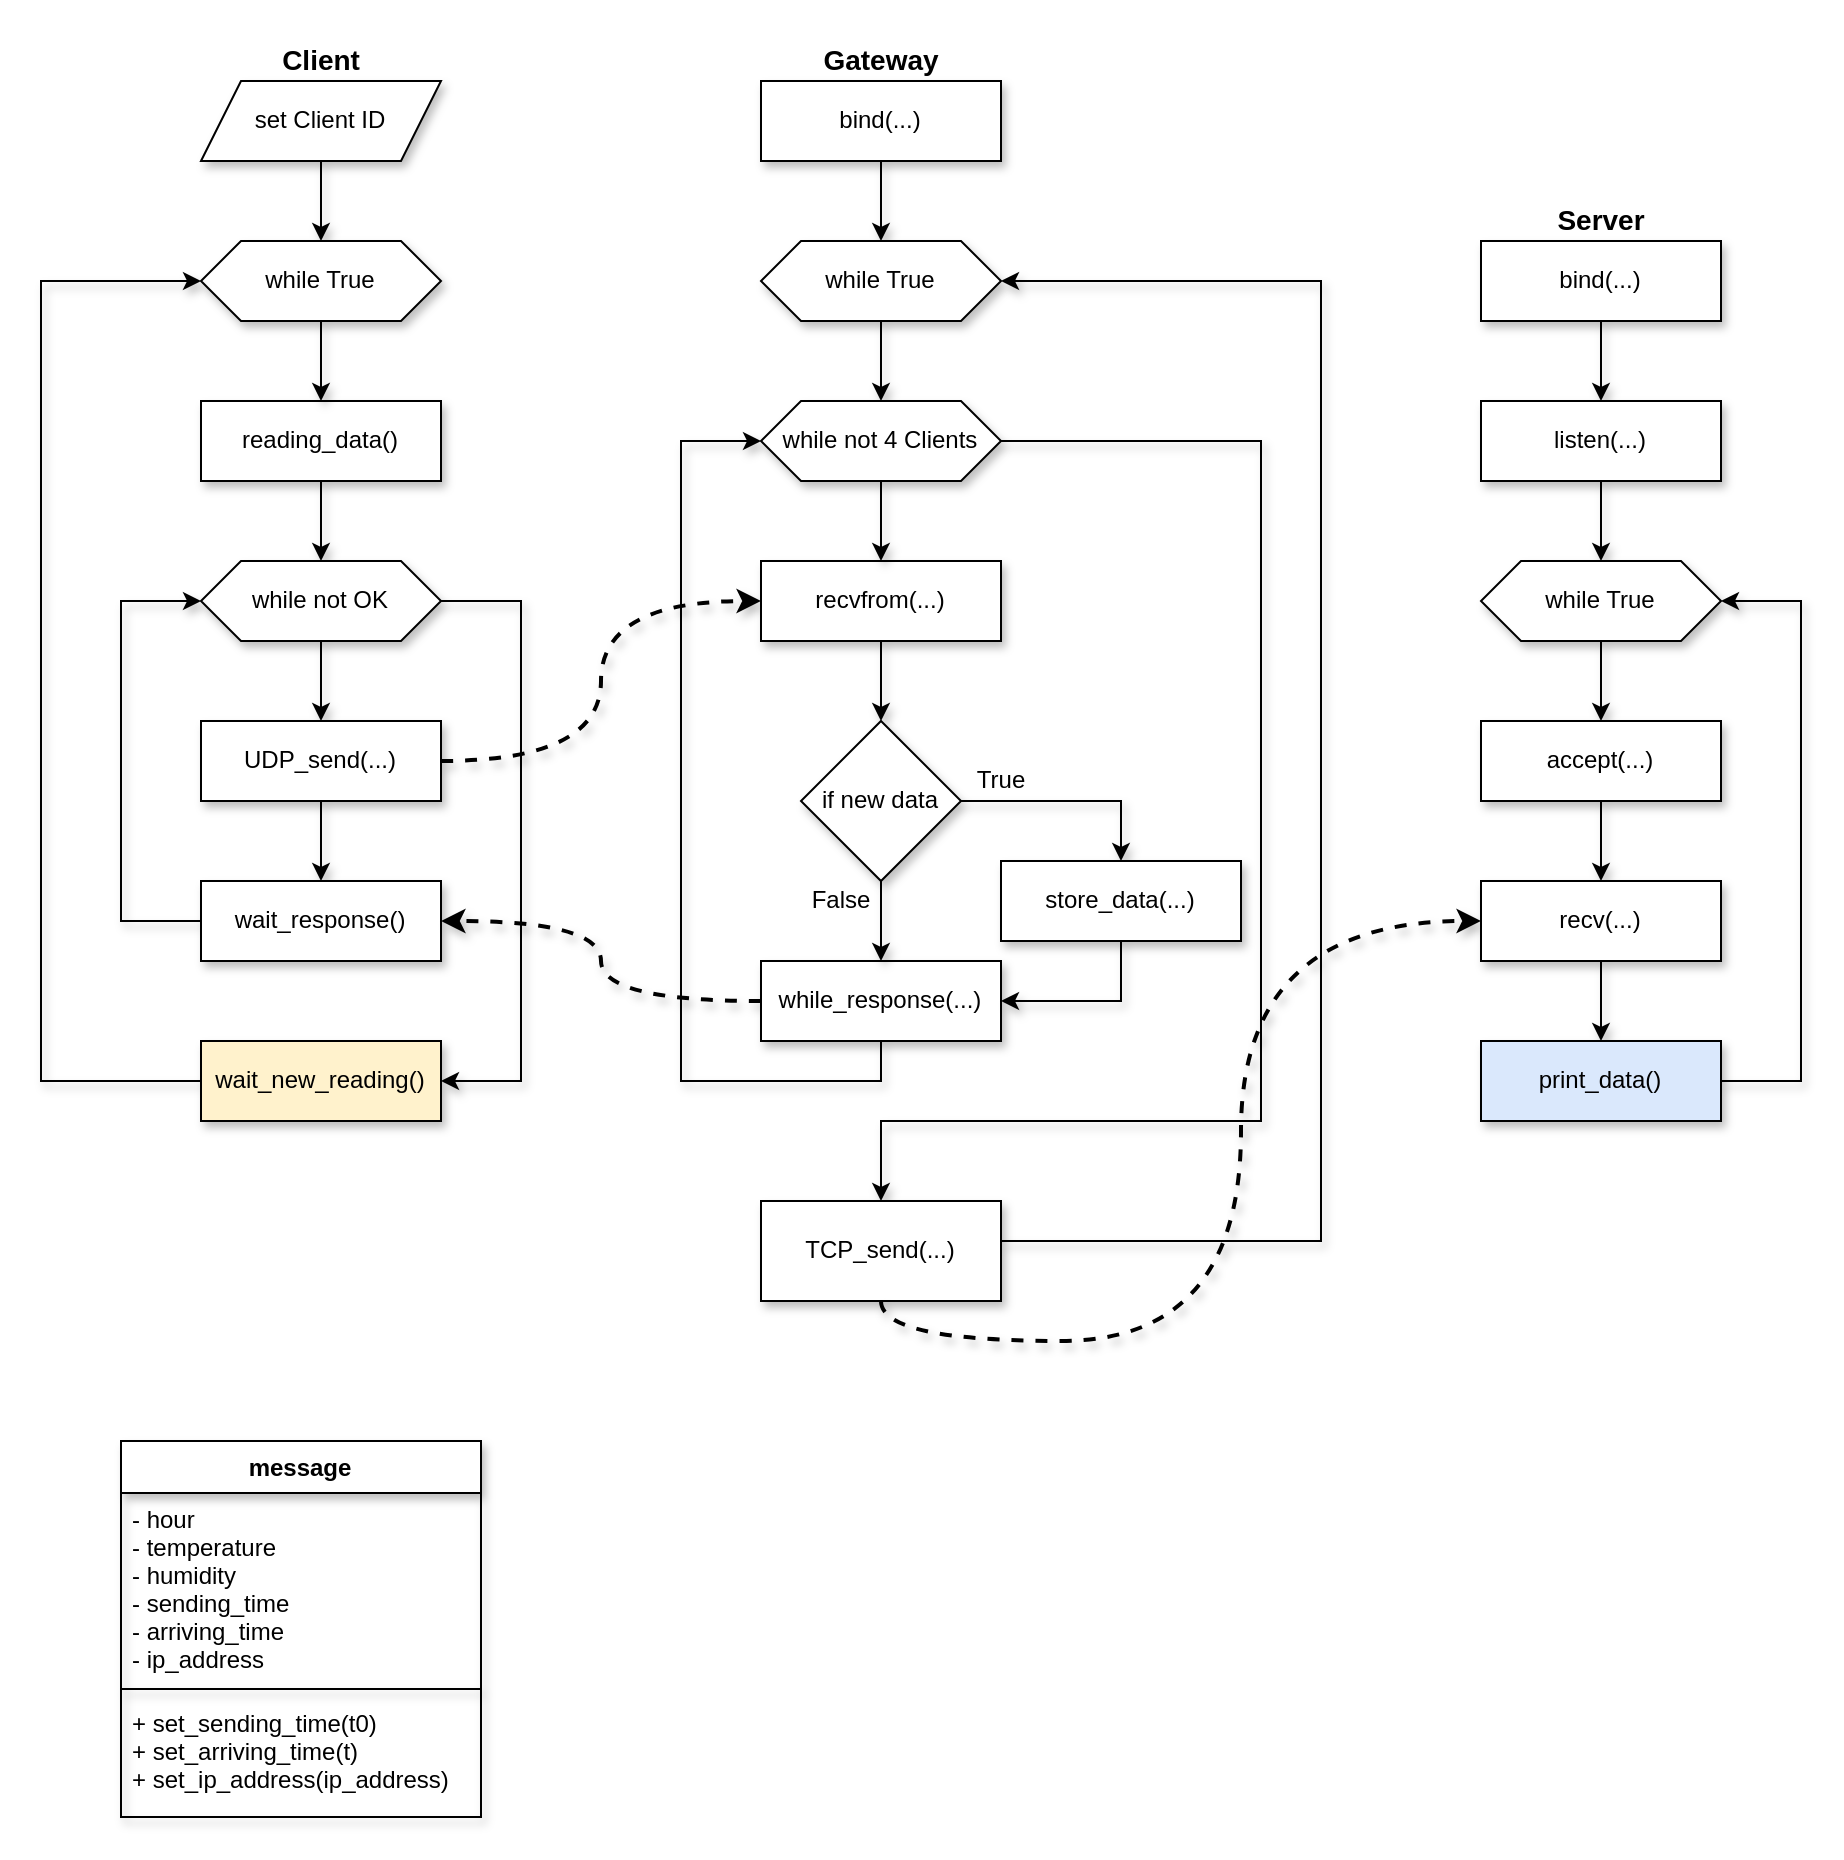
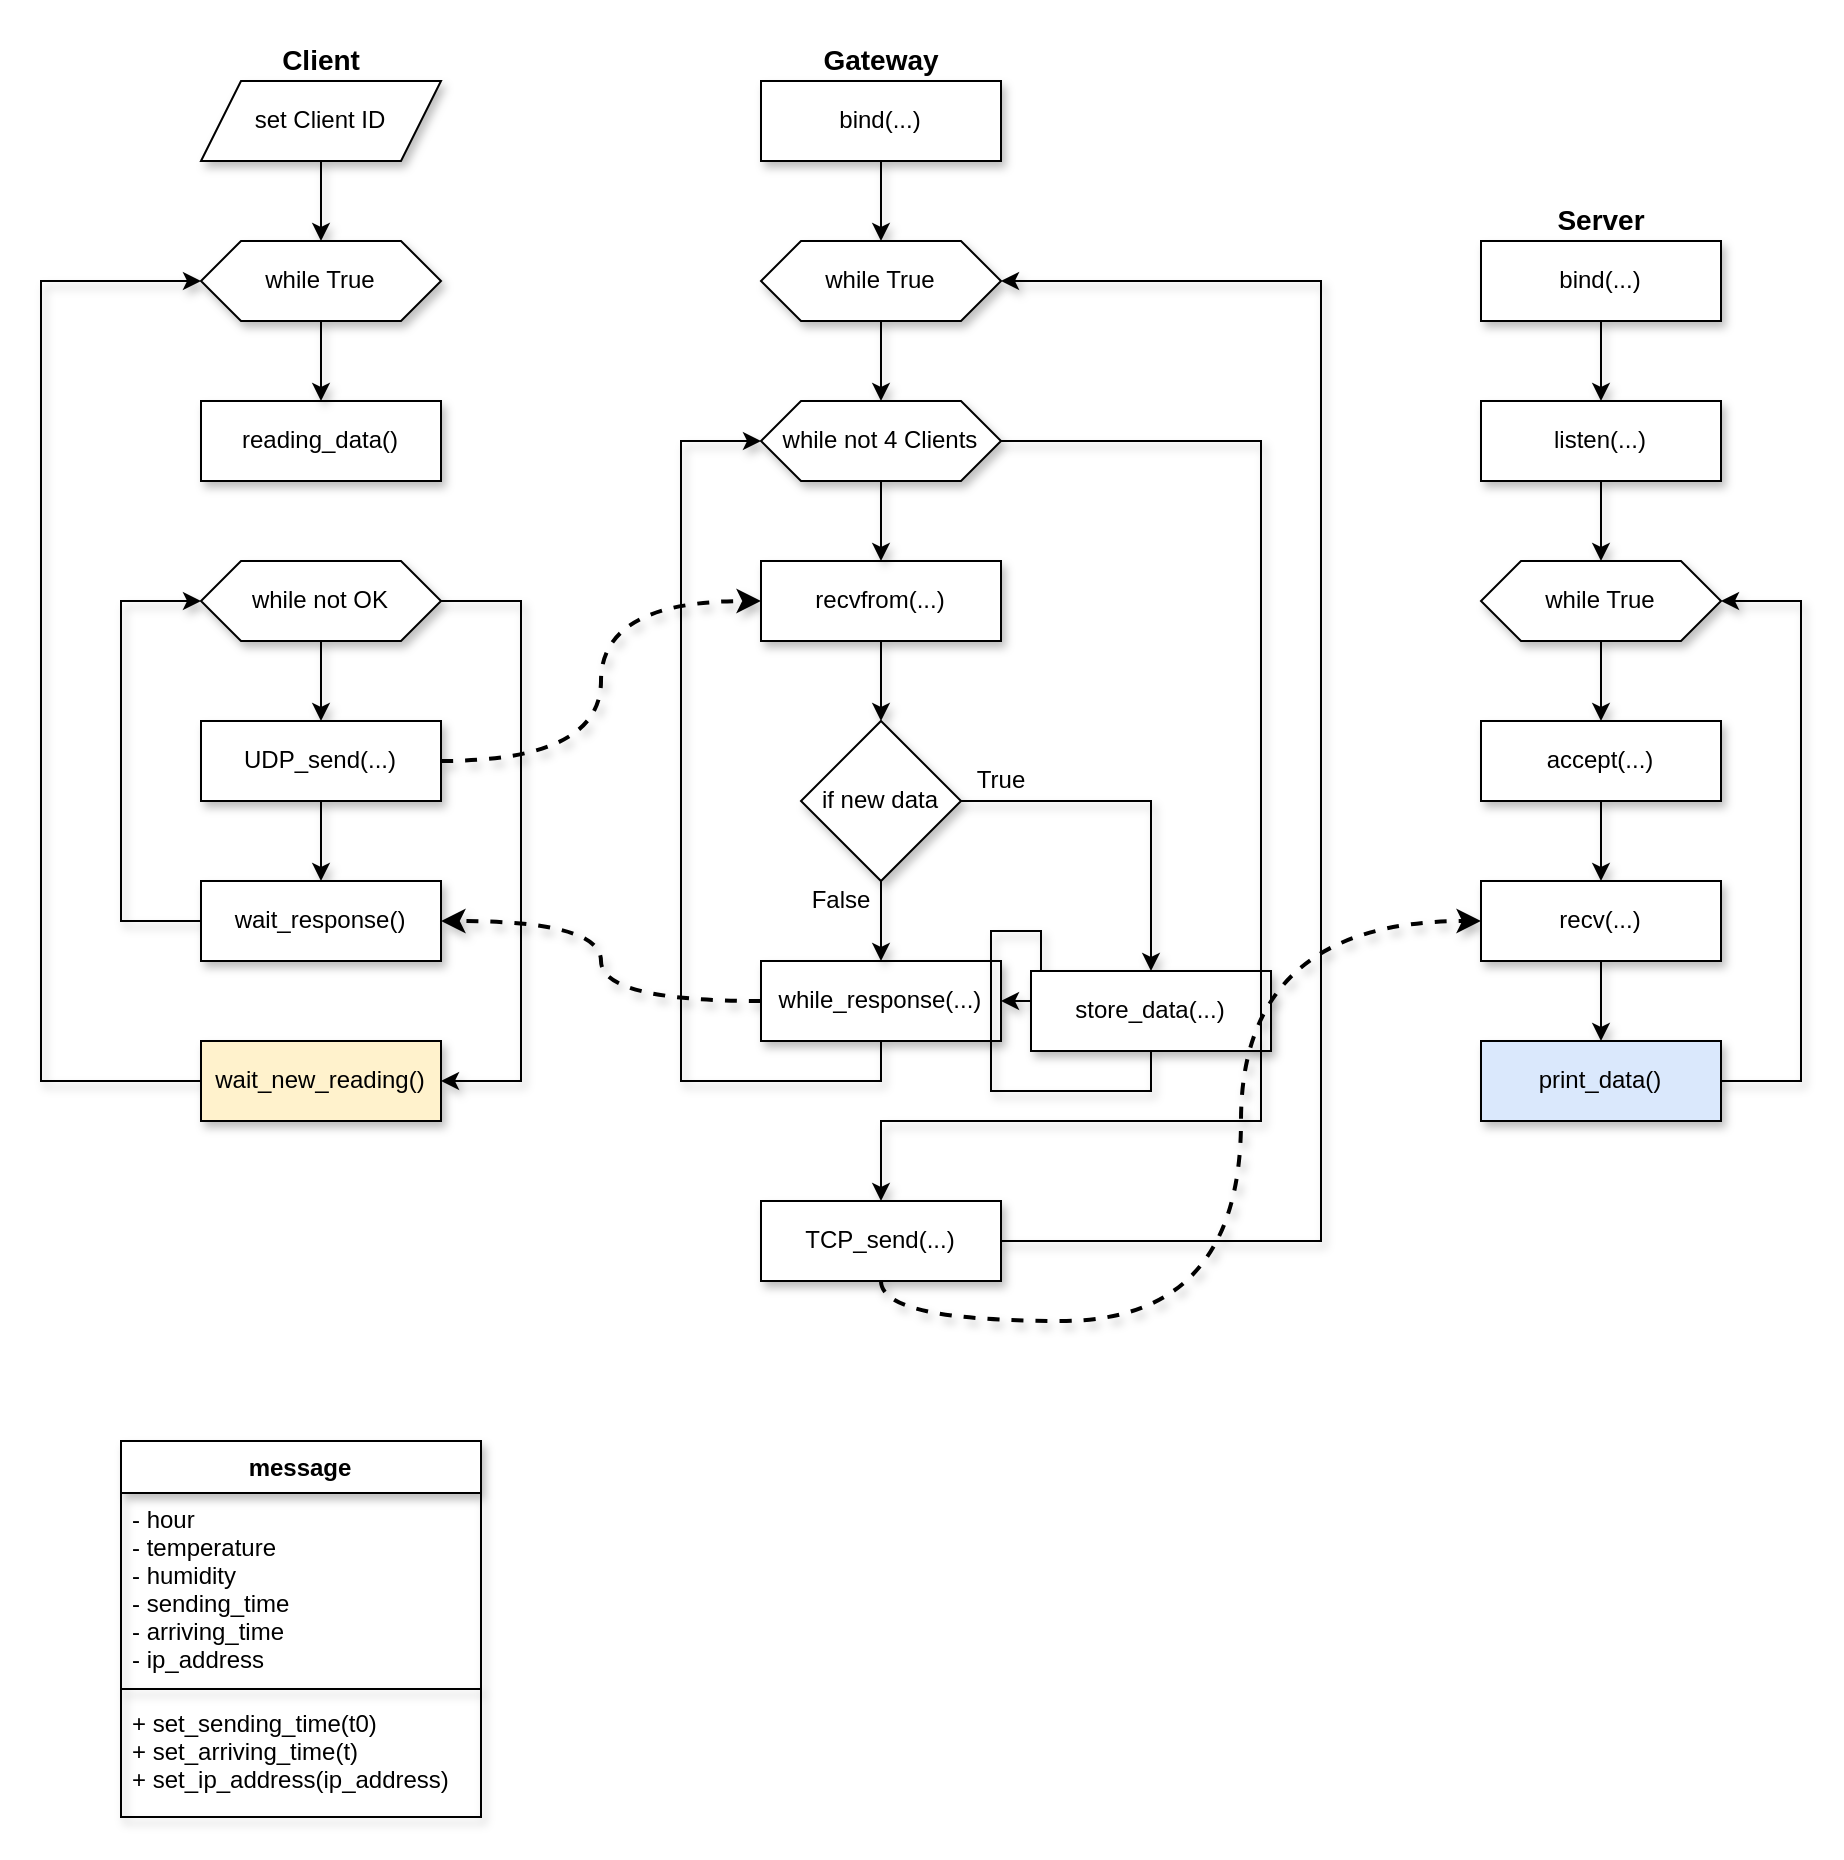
(321, 514) -> none
(1121, 901) -> (1151, 1011)
(881, 1251) -> (881, 1241)
